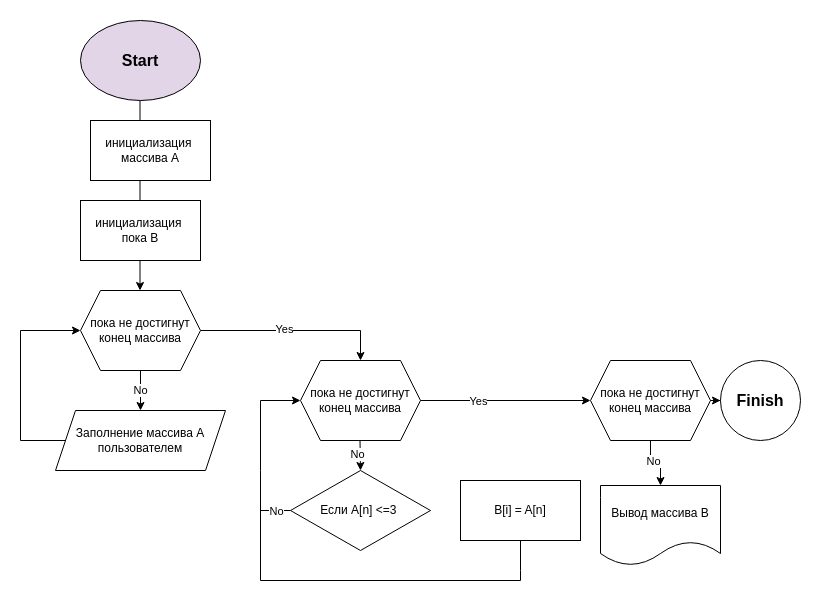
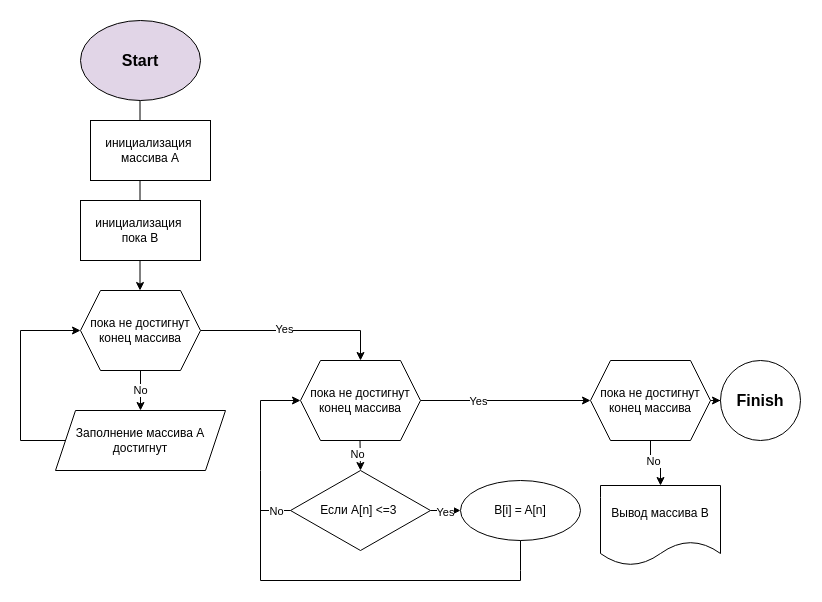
(141, 441) -> (141, 441)
none -> (450, 511)
(521, 511) -> (521, 511)
